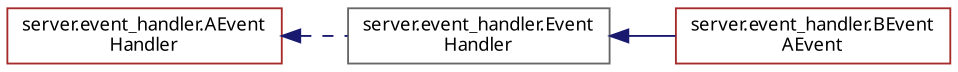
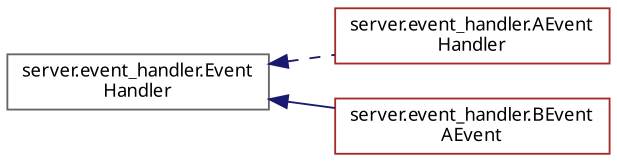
(324, 36) -> (311, 58)
